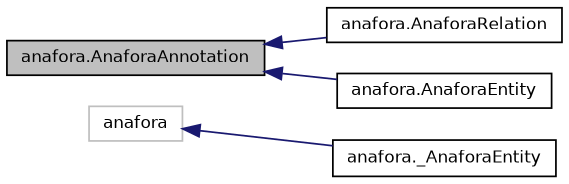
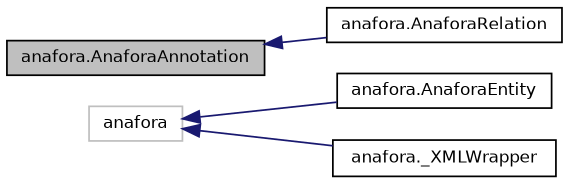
(310, 76) -> (268, 110)
(444, 158) -> (444, 158)
